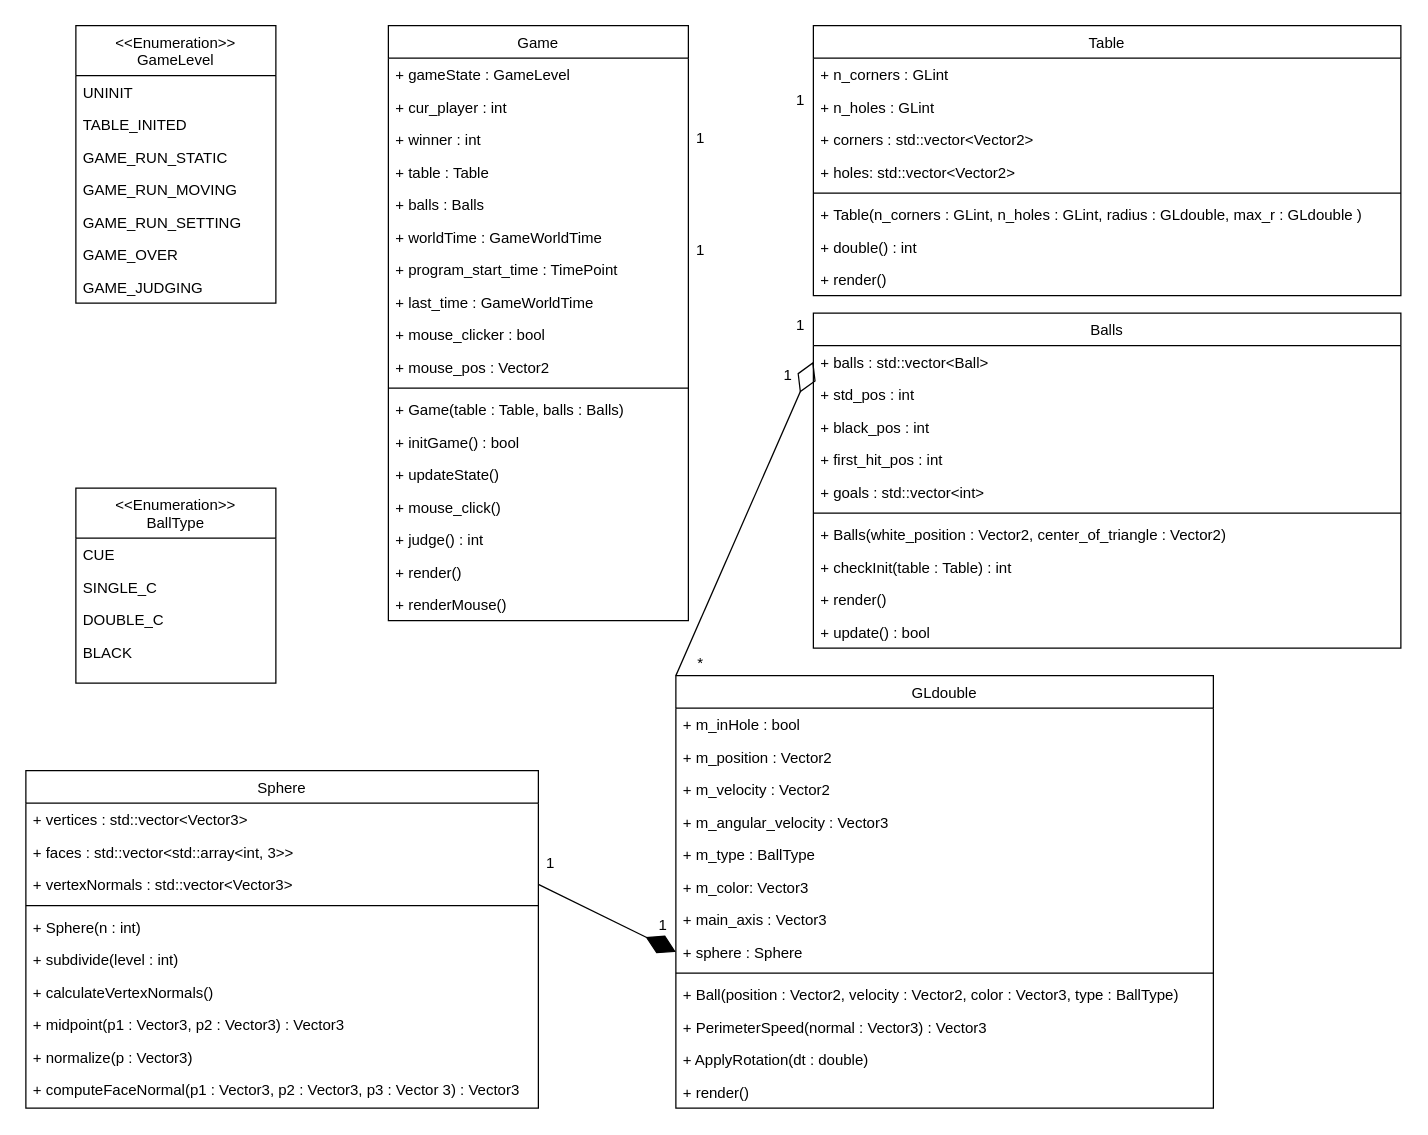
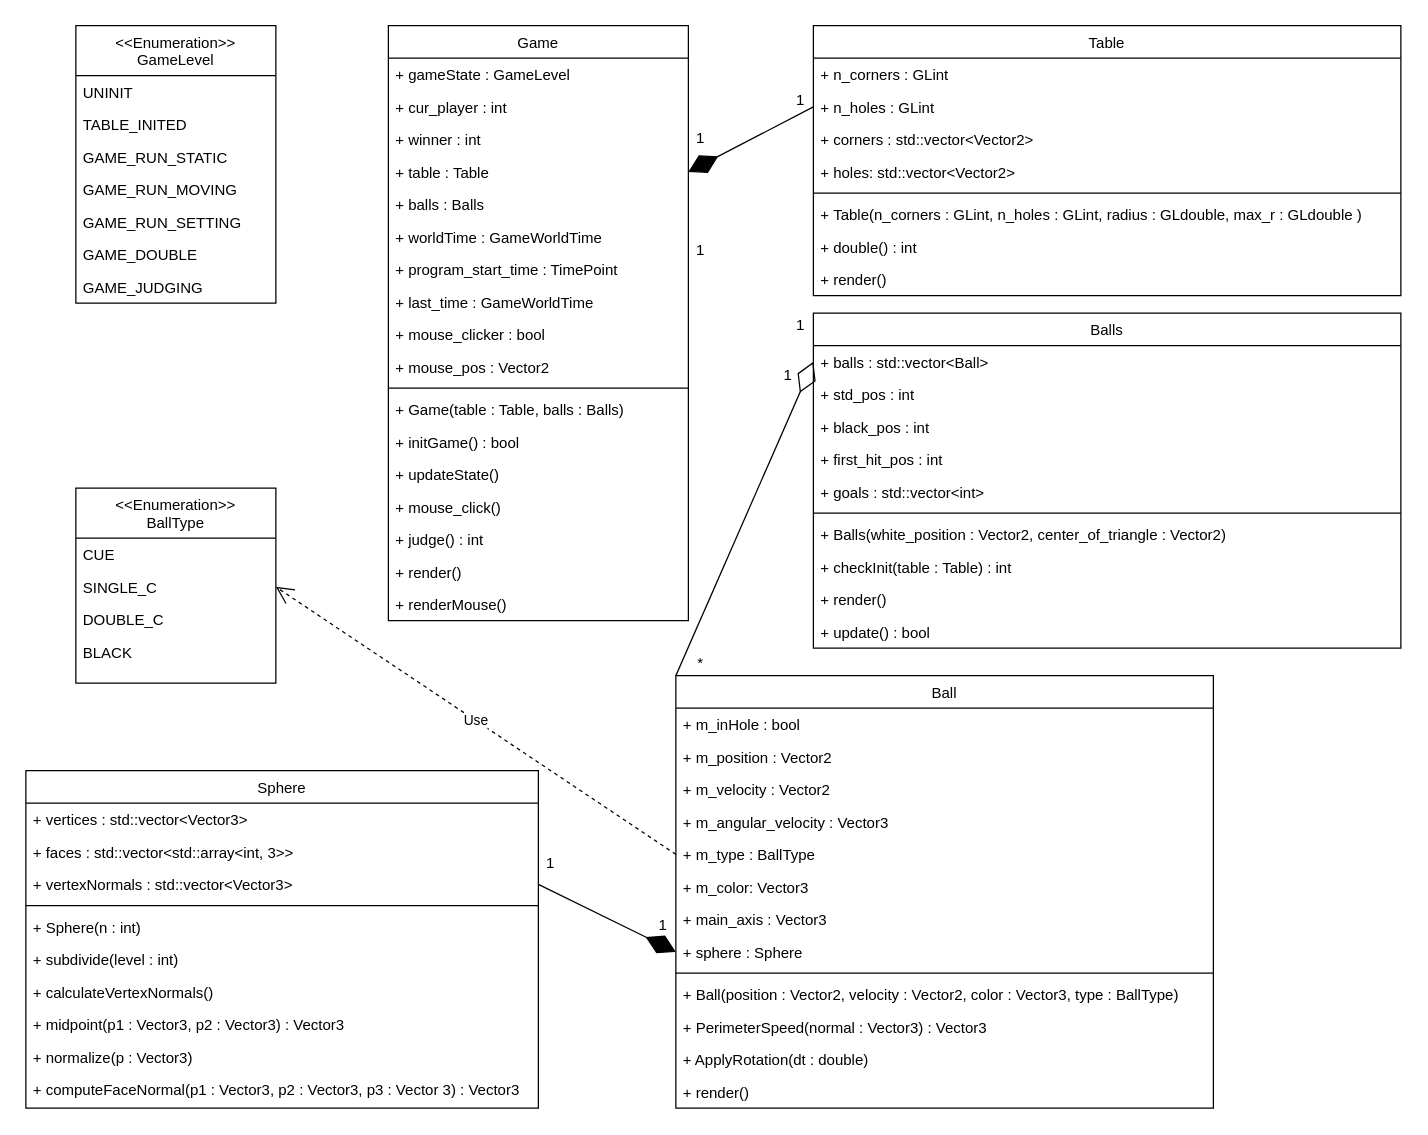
none -> (764, 132)
(120, 255) -> (129, 255)
(944, 693) -> (944, 693)
none -> (476, 721)
